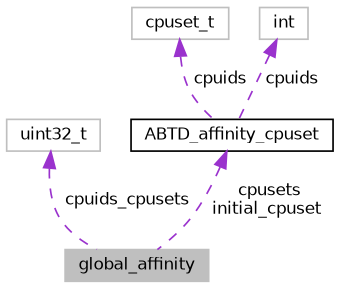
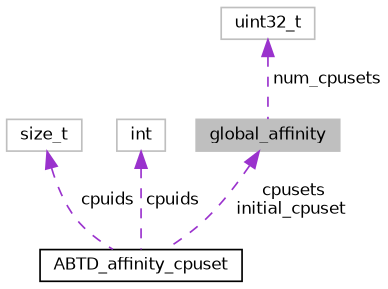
(180, 23) -> (44, 135)
(125, 200) -> (325, 79)
(195, 213) -> (213, 212)
